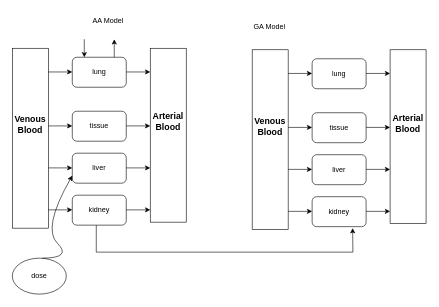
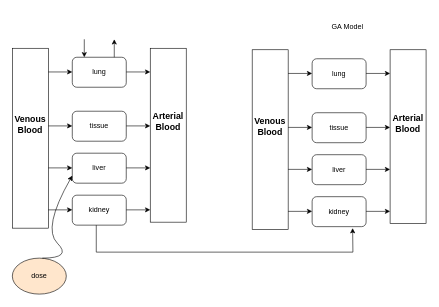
(108, 21) -> none
(270, 27) -> (348, 27)
(39, 276) -> (39, 276)
